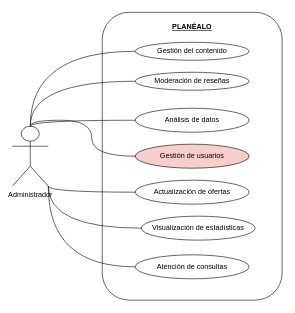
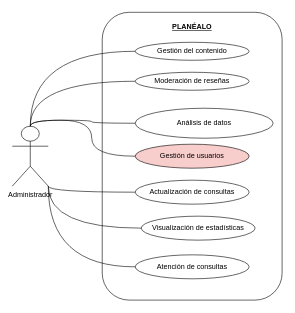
(192, 120) -> (204, 123)
(192, 192) -> (192, 192)
